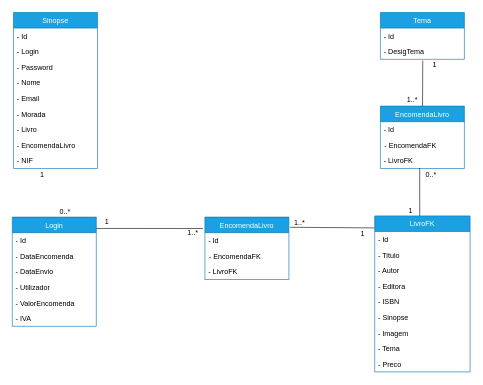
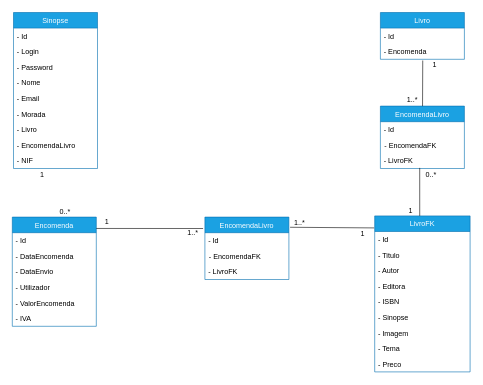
(422, 20) -> (422, 20)
(404, 52) -> (405, 52)
(54, 225) -> (54, 225)
